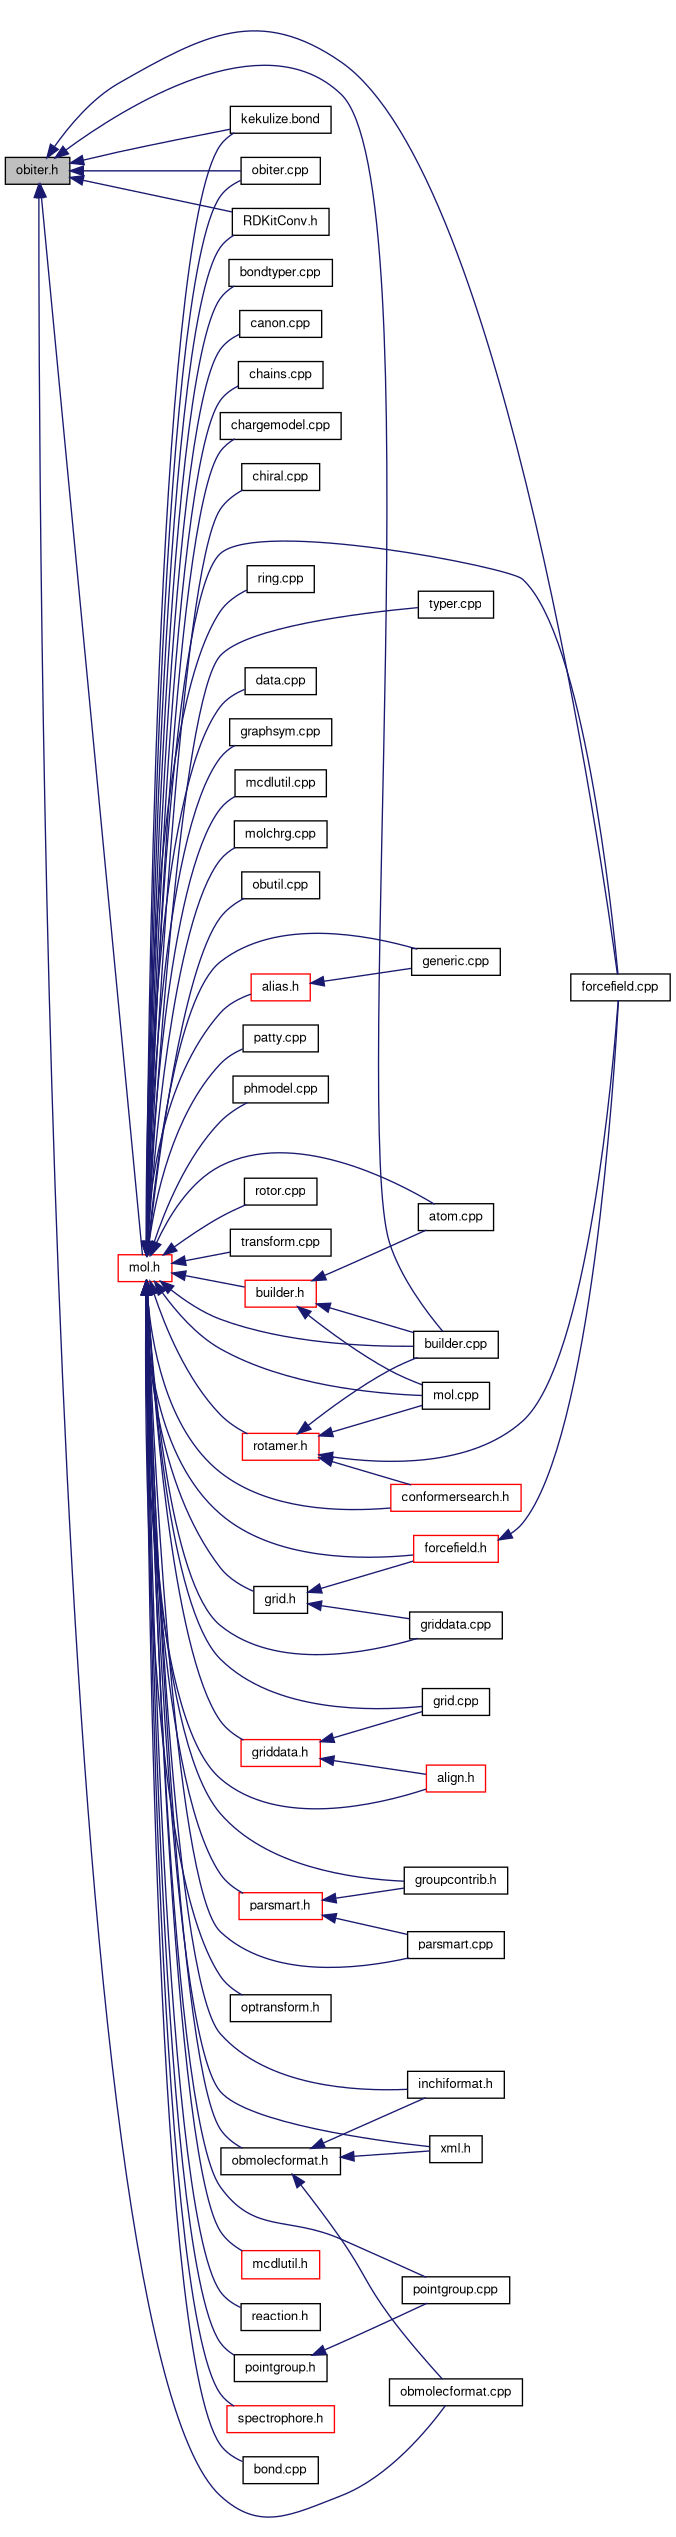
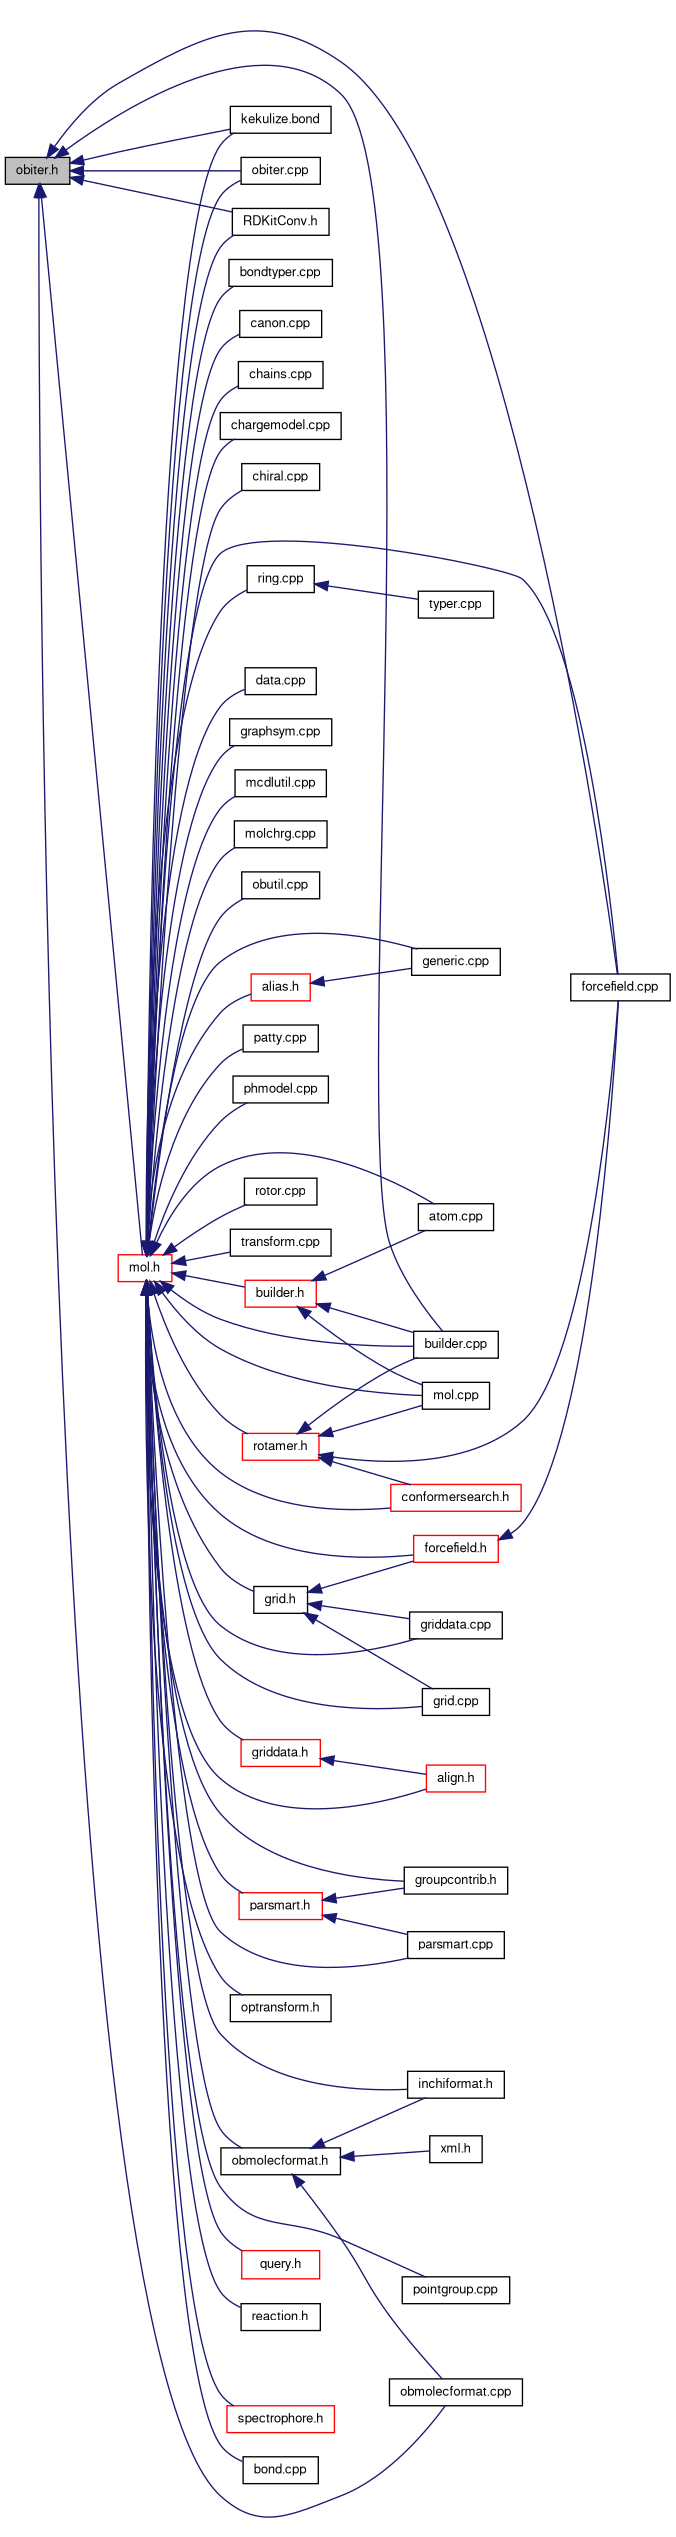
(198, 726) -> (373, 593)
(378, 1725) -> (380, 1658)
(171, 1805) -> none
(281, 2265) -> (281, 2265)
(281, 2368) -> none
